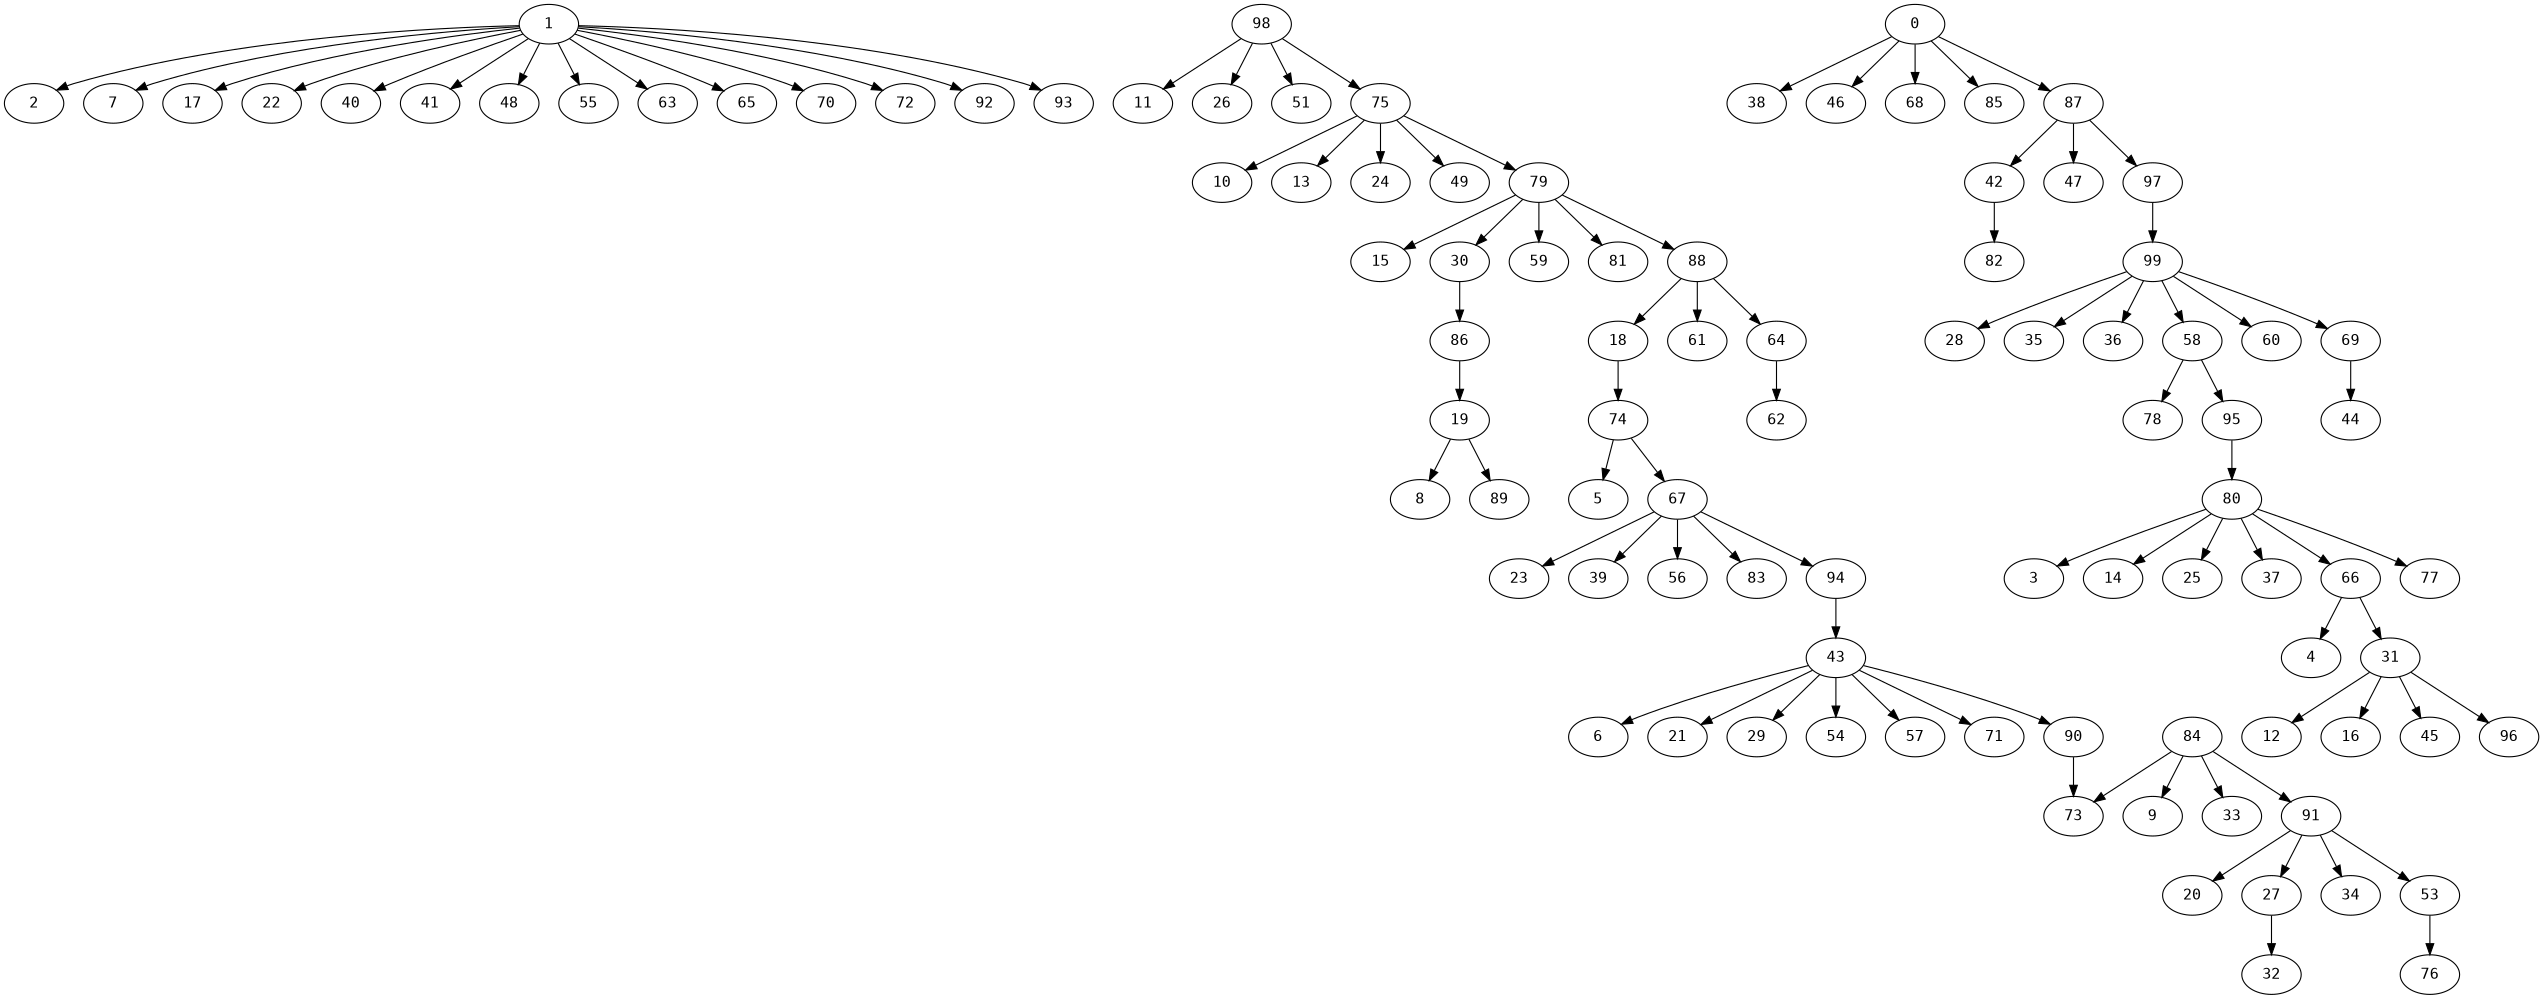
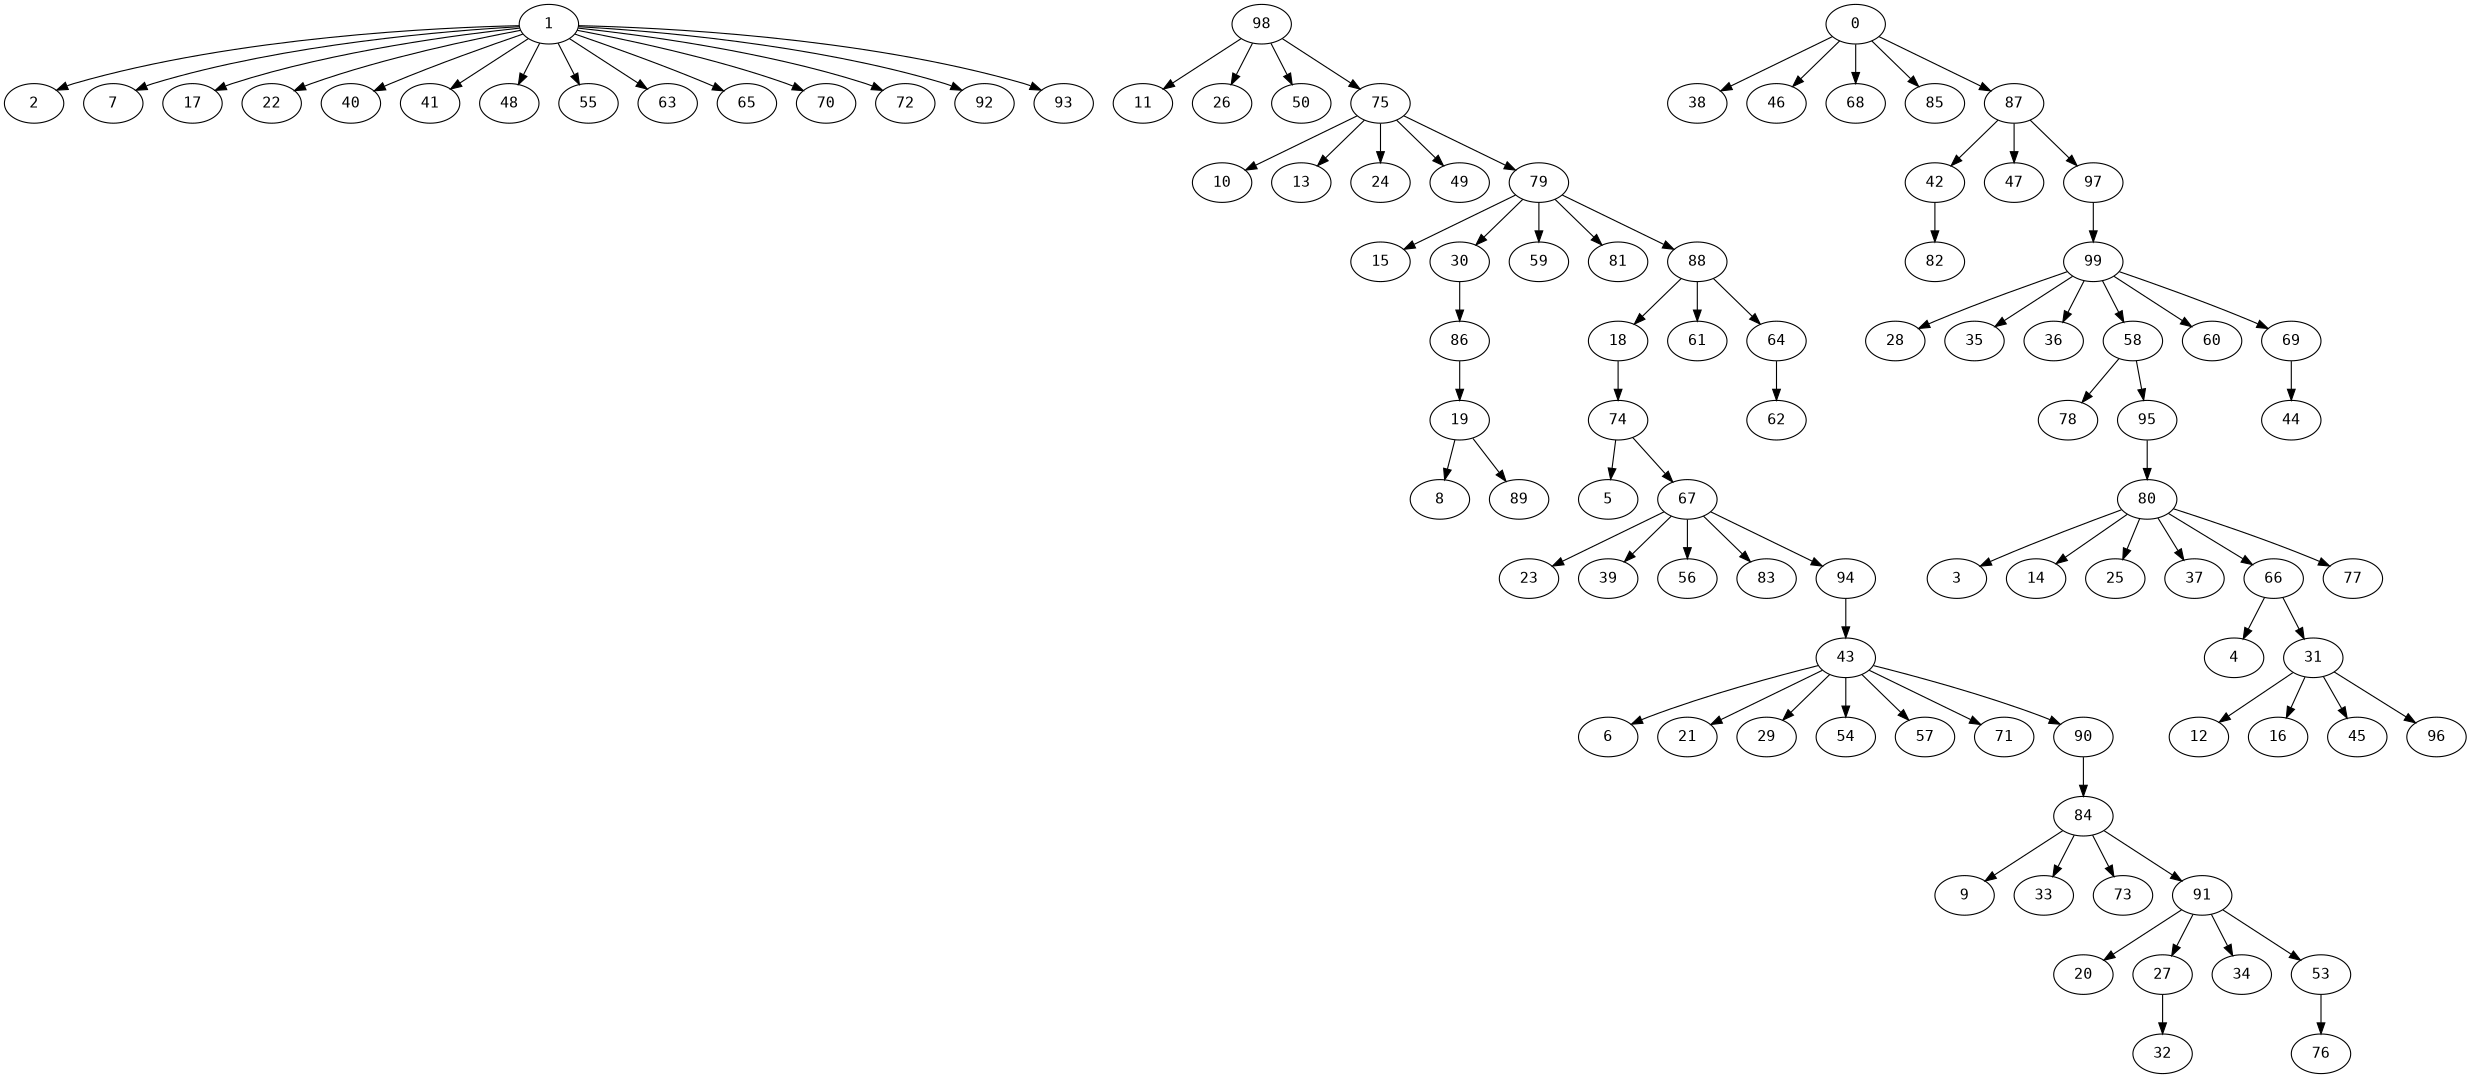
(1301, 103) -> (1301, 103)
(2074, 771) -> (2083, 771)
